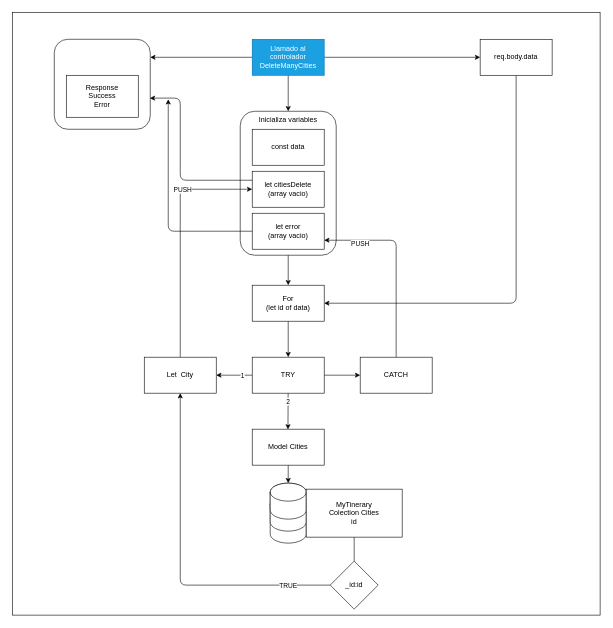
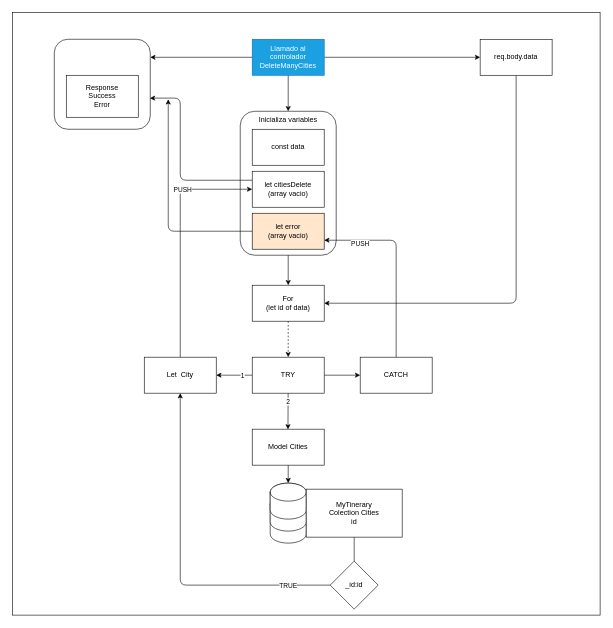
(288, 231) -> (288, 231)
(288, 337) -> (288, 337)
